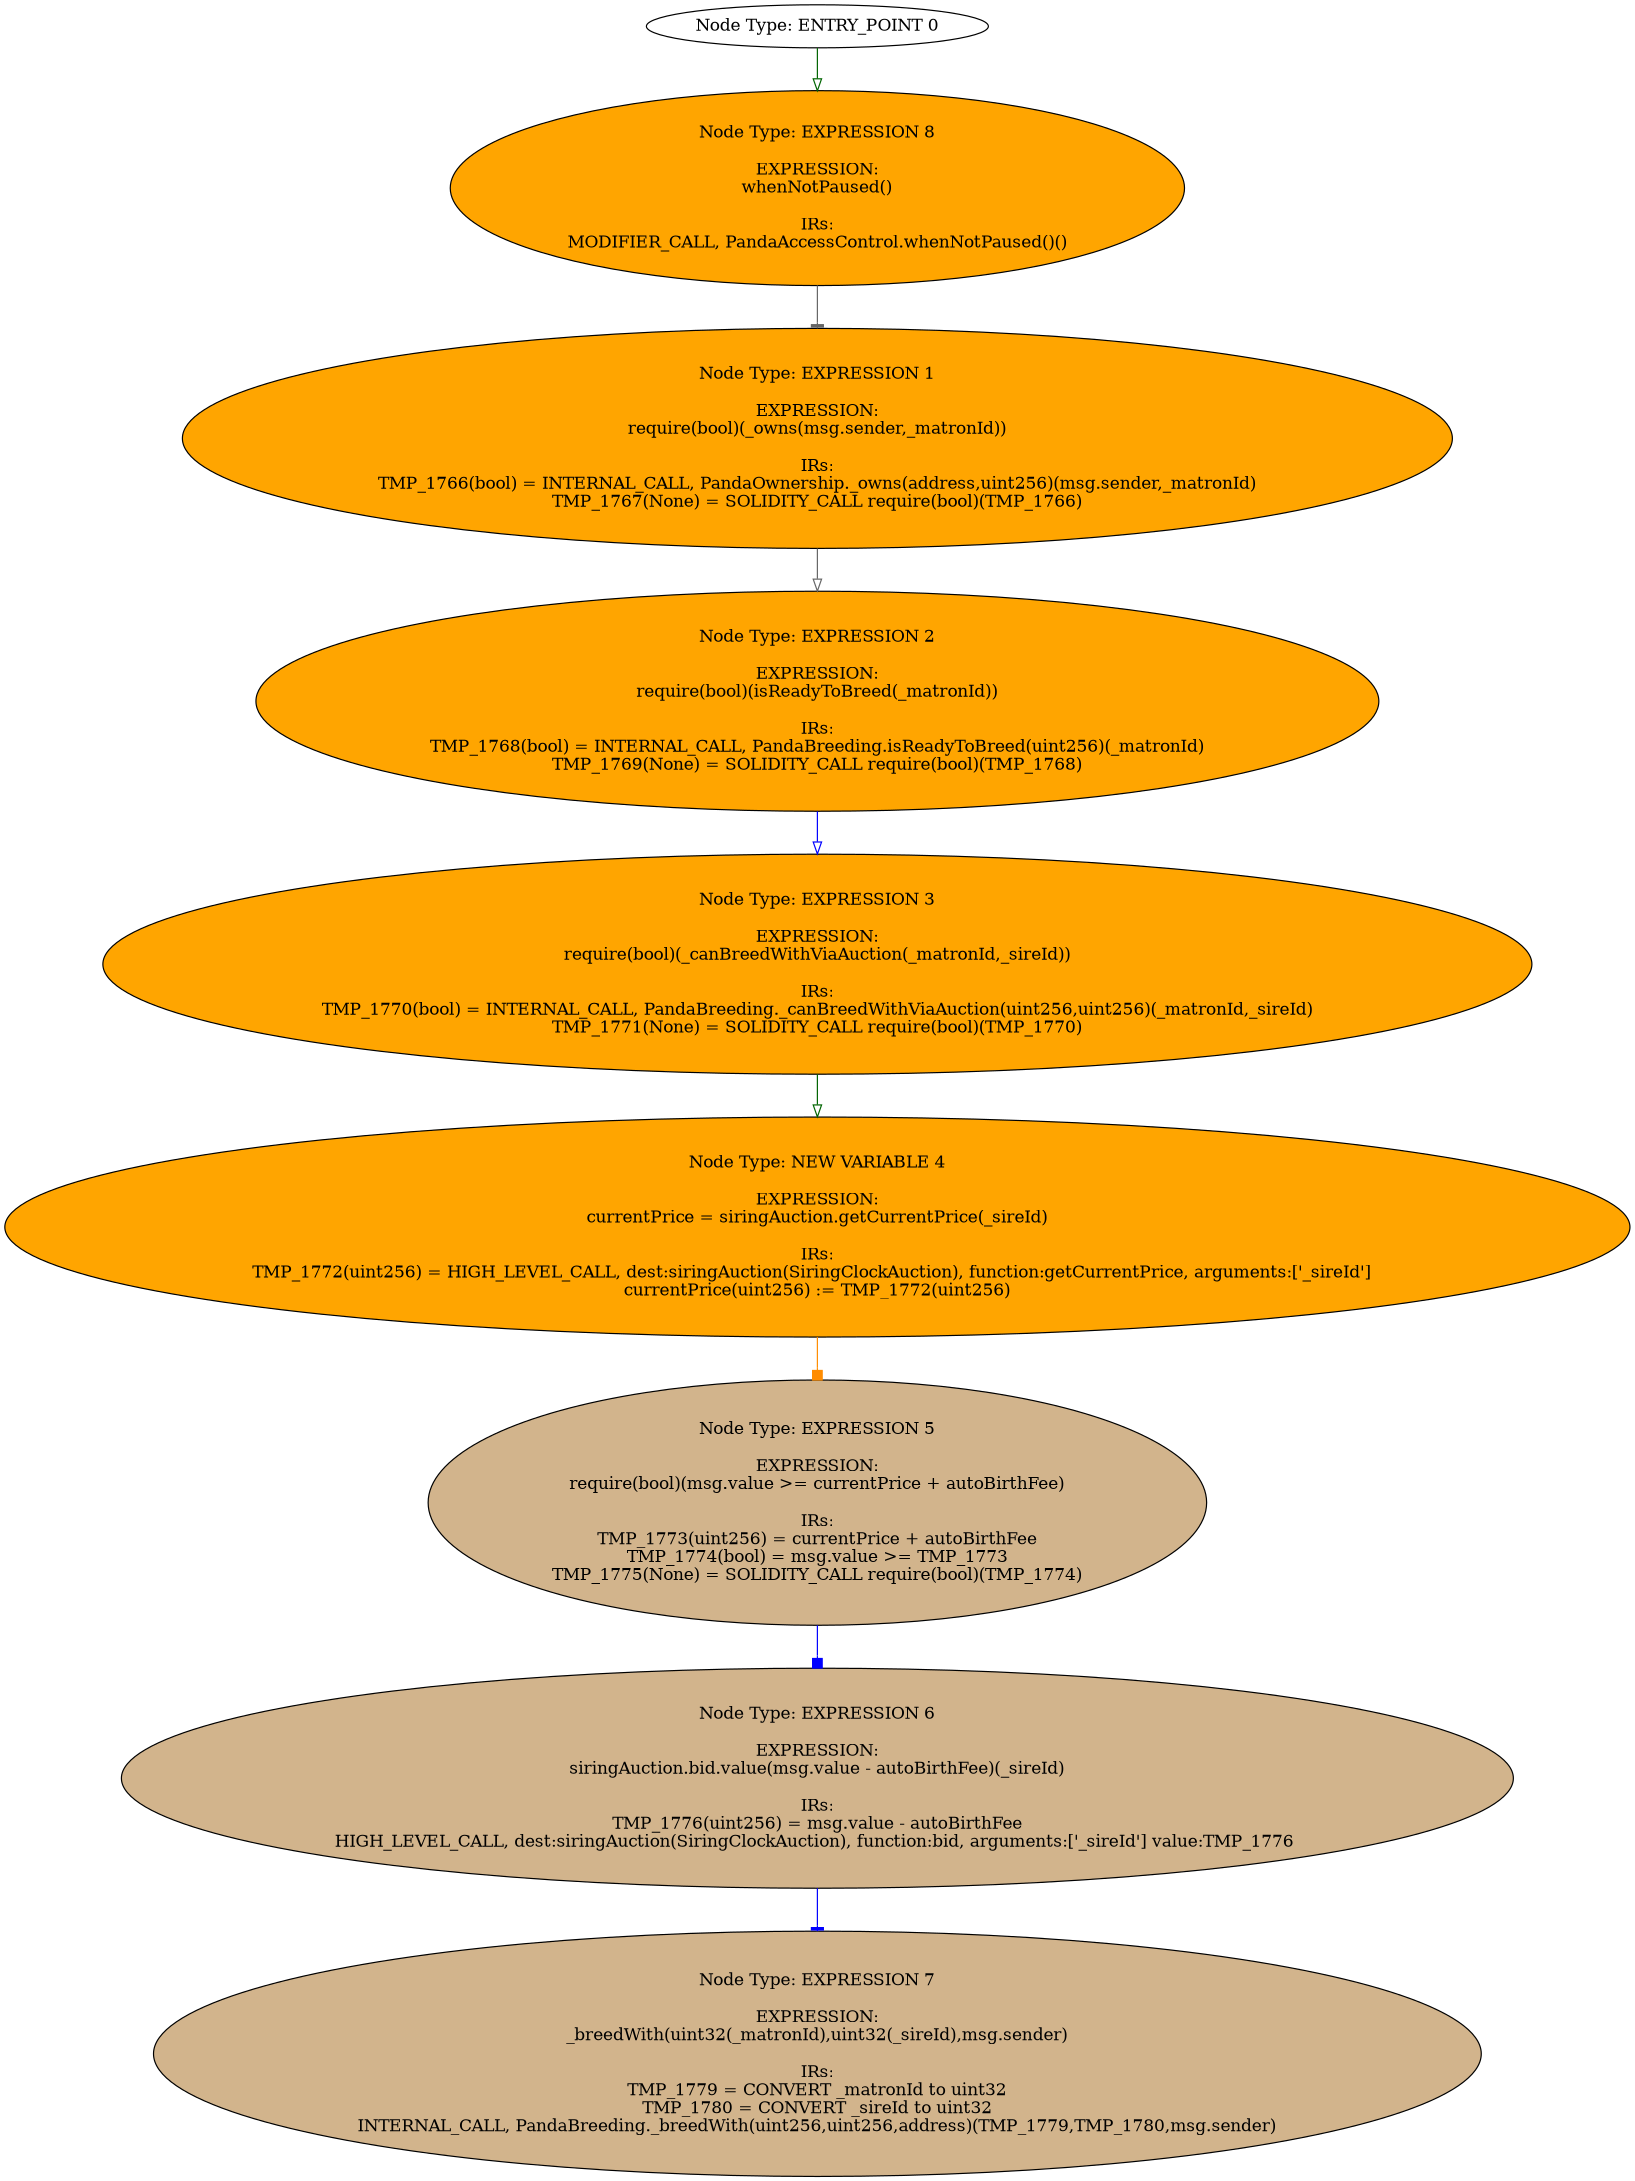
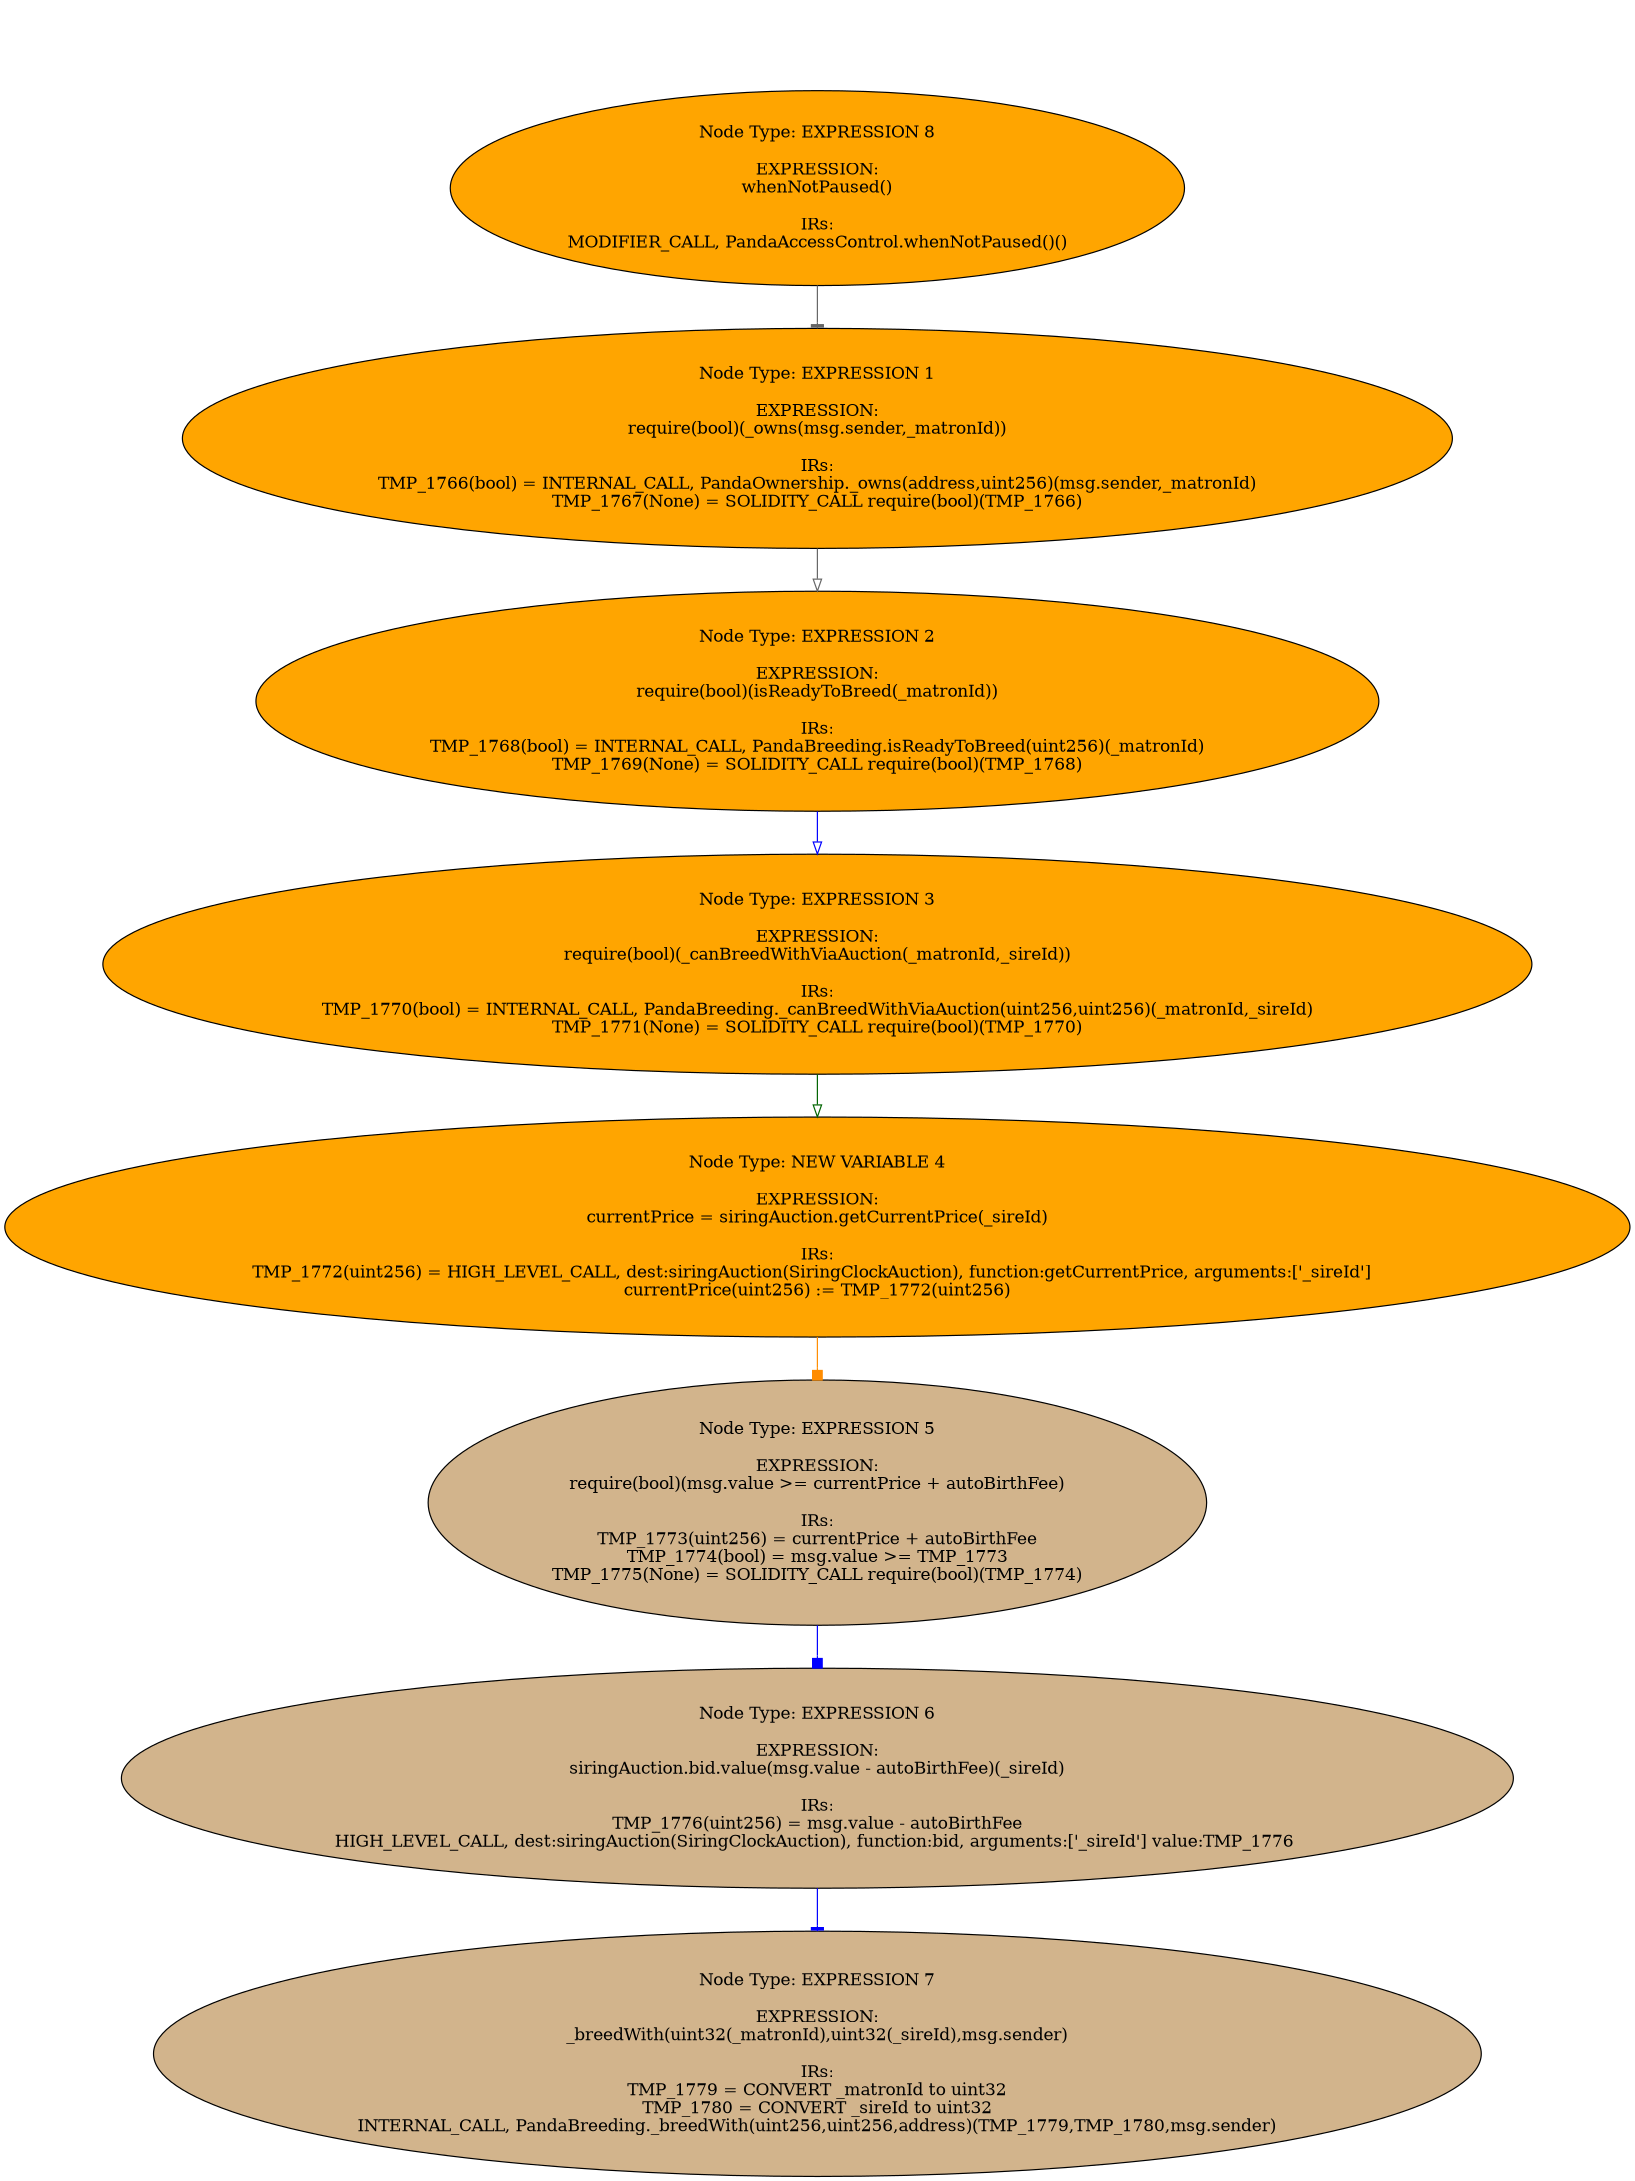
(817, 26) -> none
